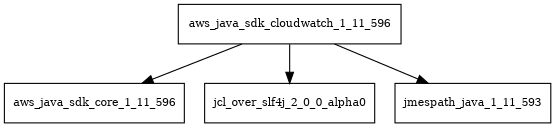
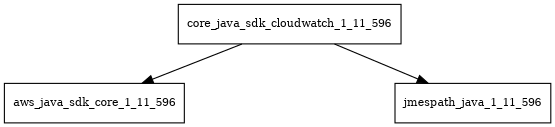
(290, 24) -> (290, 24)
(290, 103) -> none
(473, 103) -> (473, 103)
